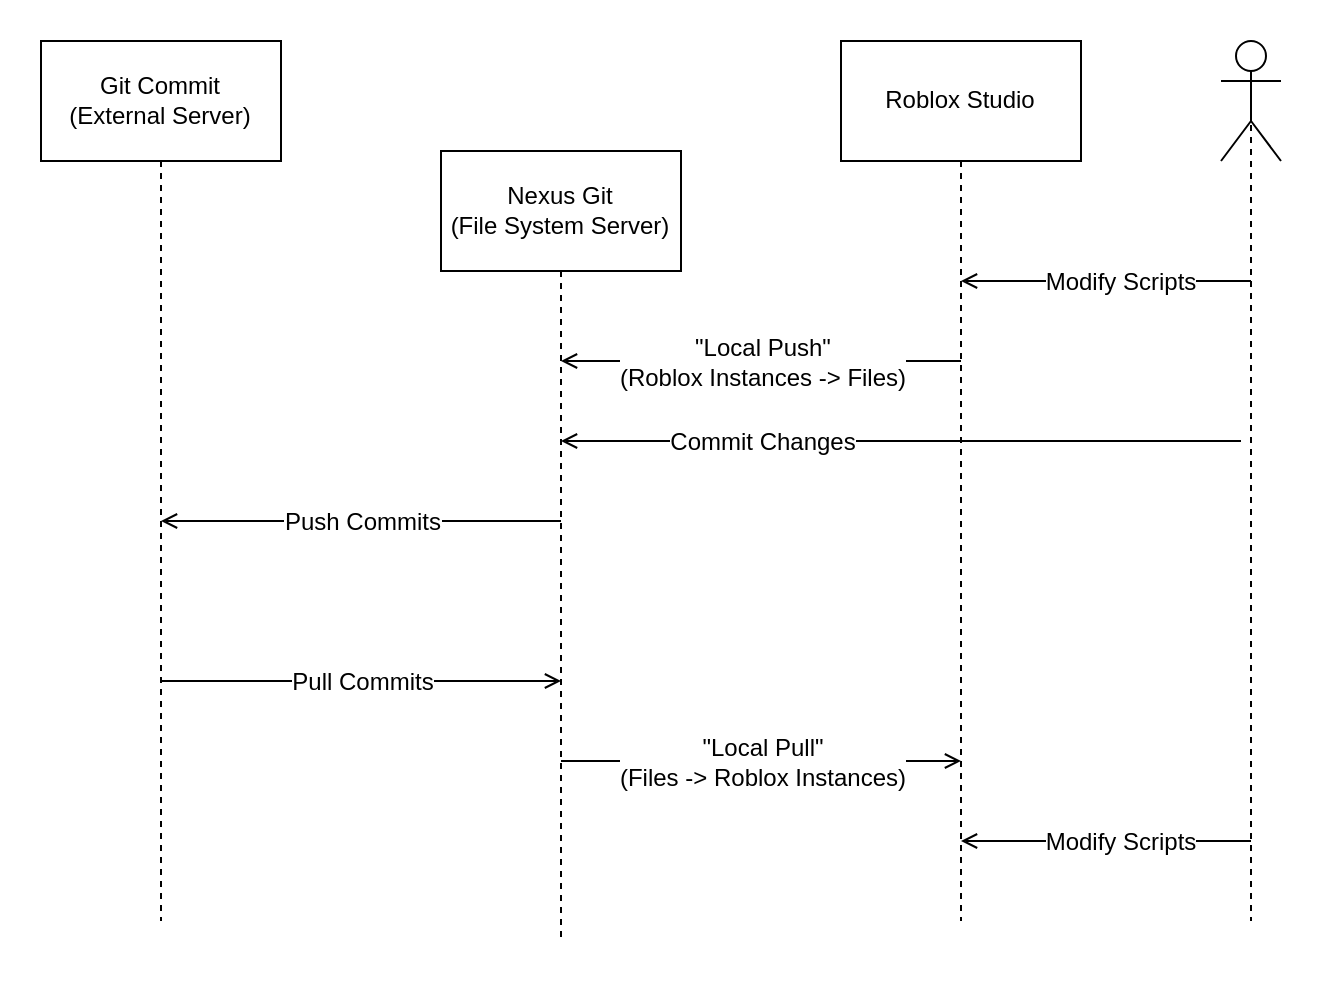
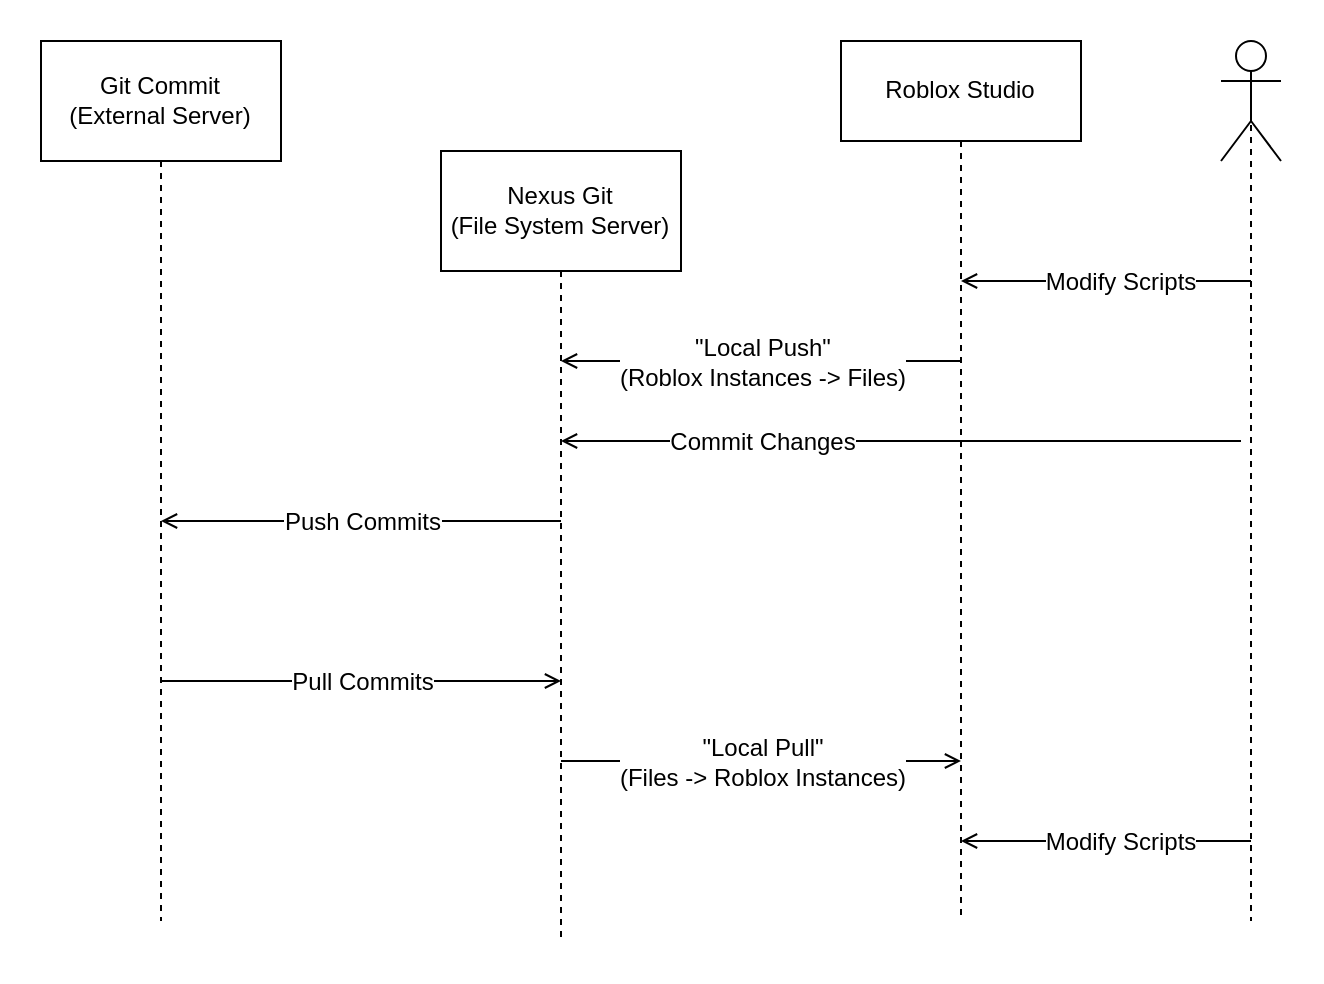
(961, 101) -> (961, 91)
